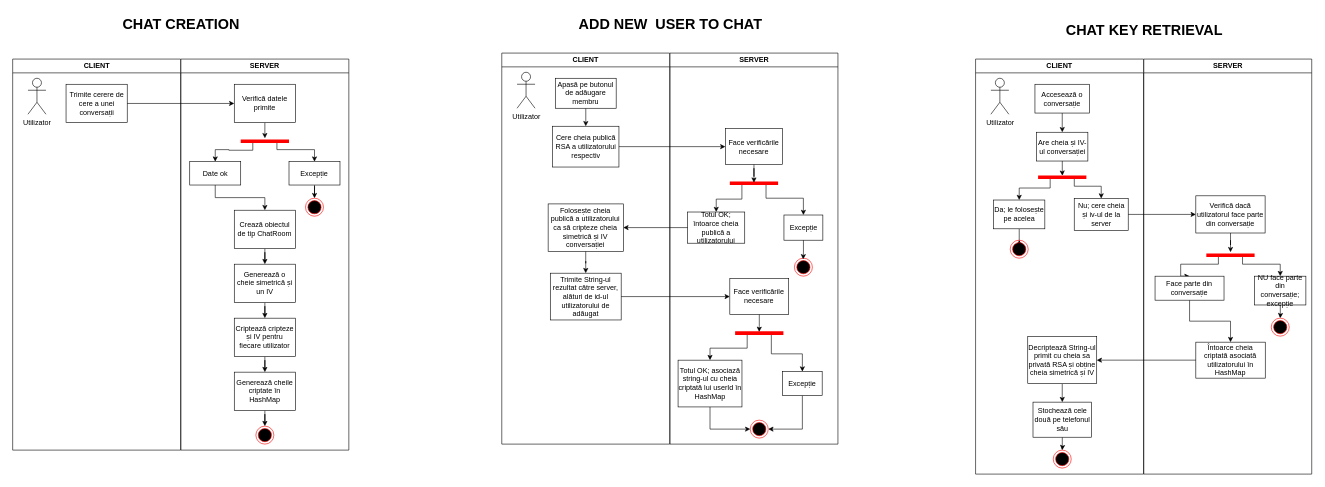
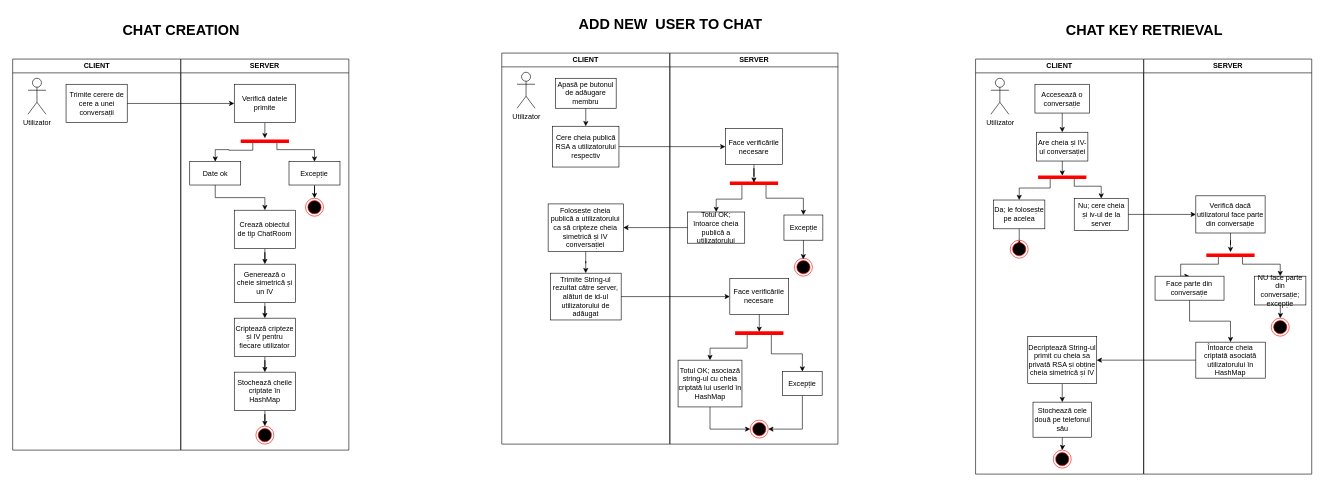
(181, 24) -> (181, 30)
(265, 392) -> (265, 392)
